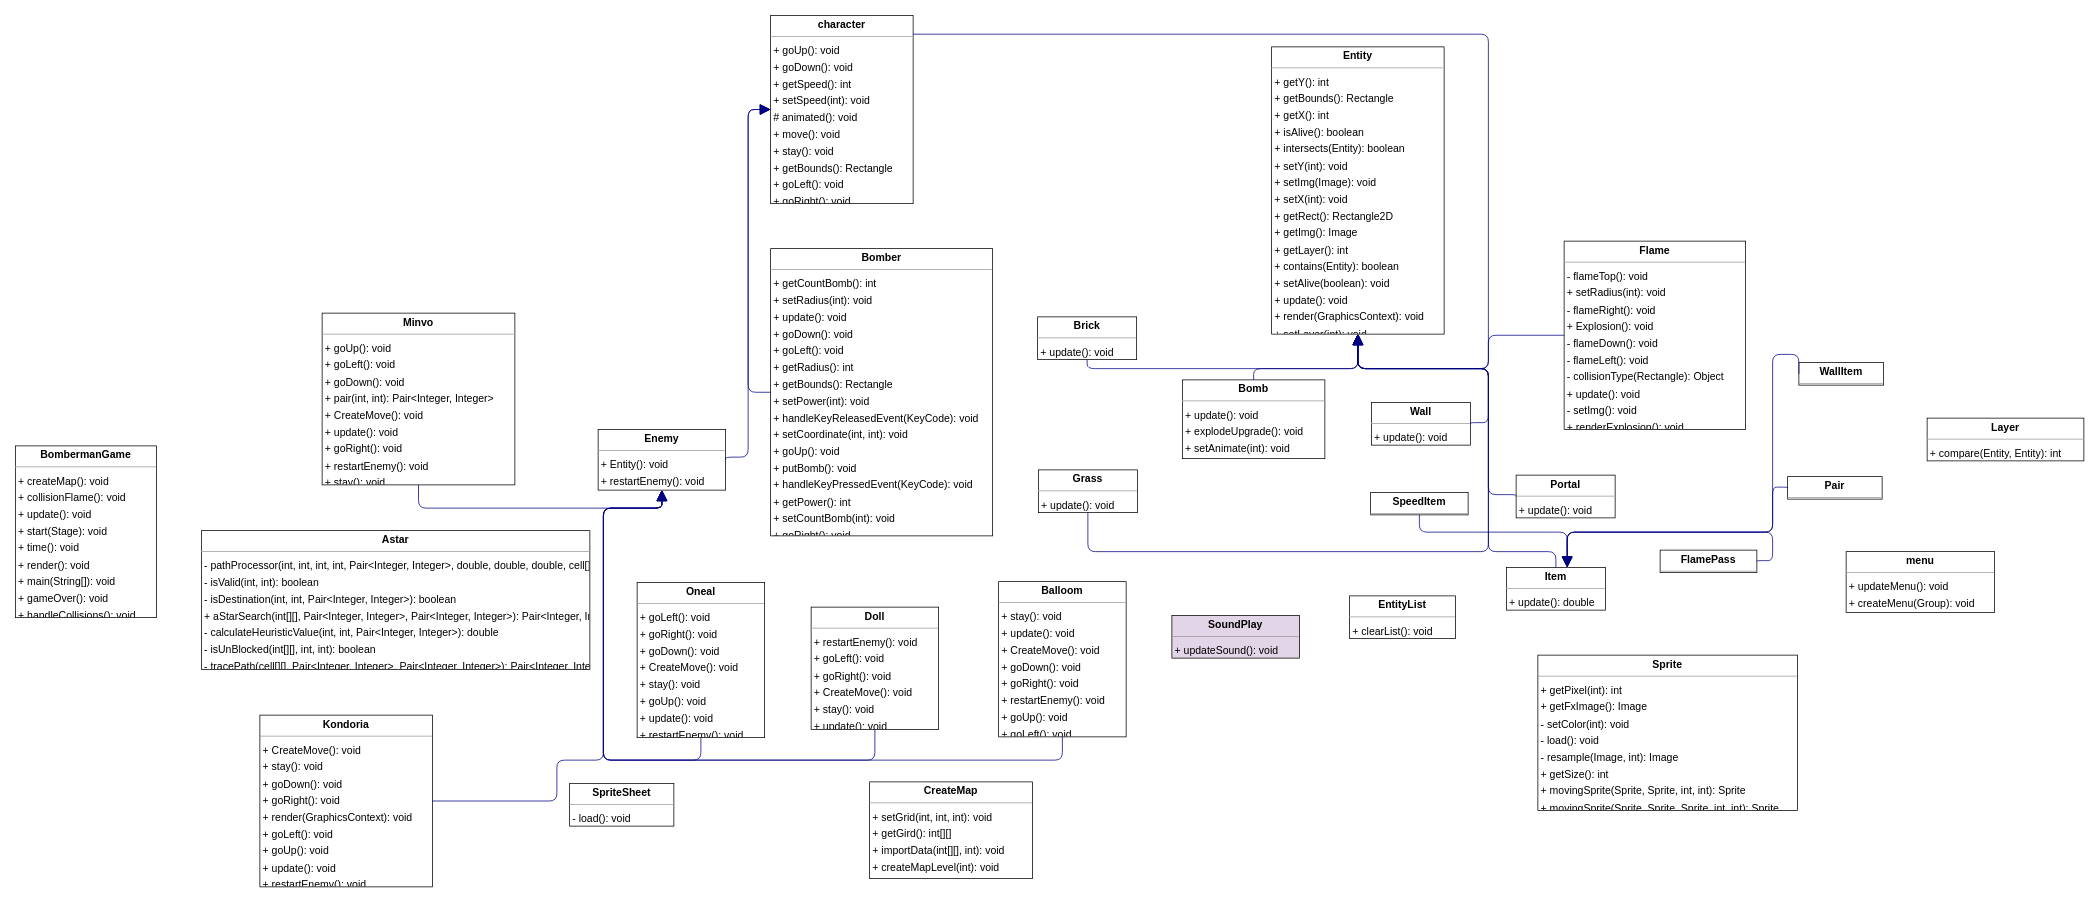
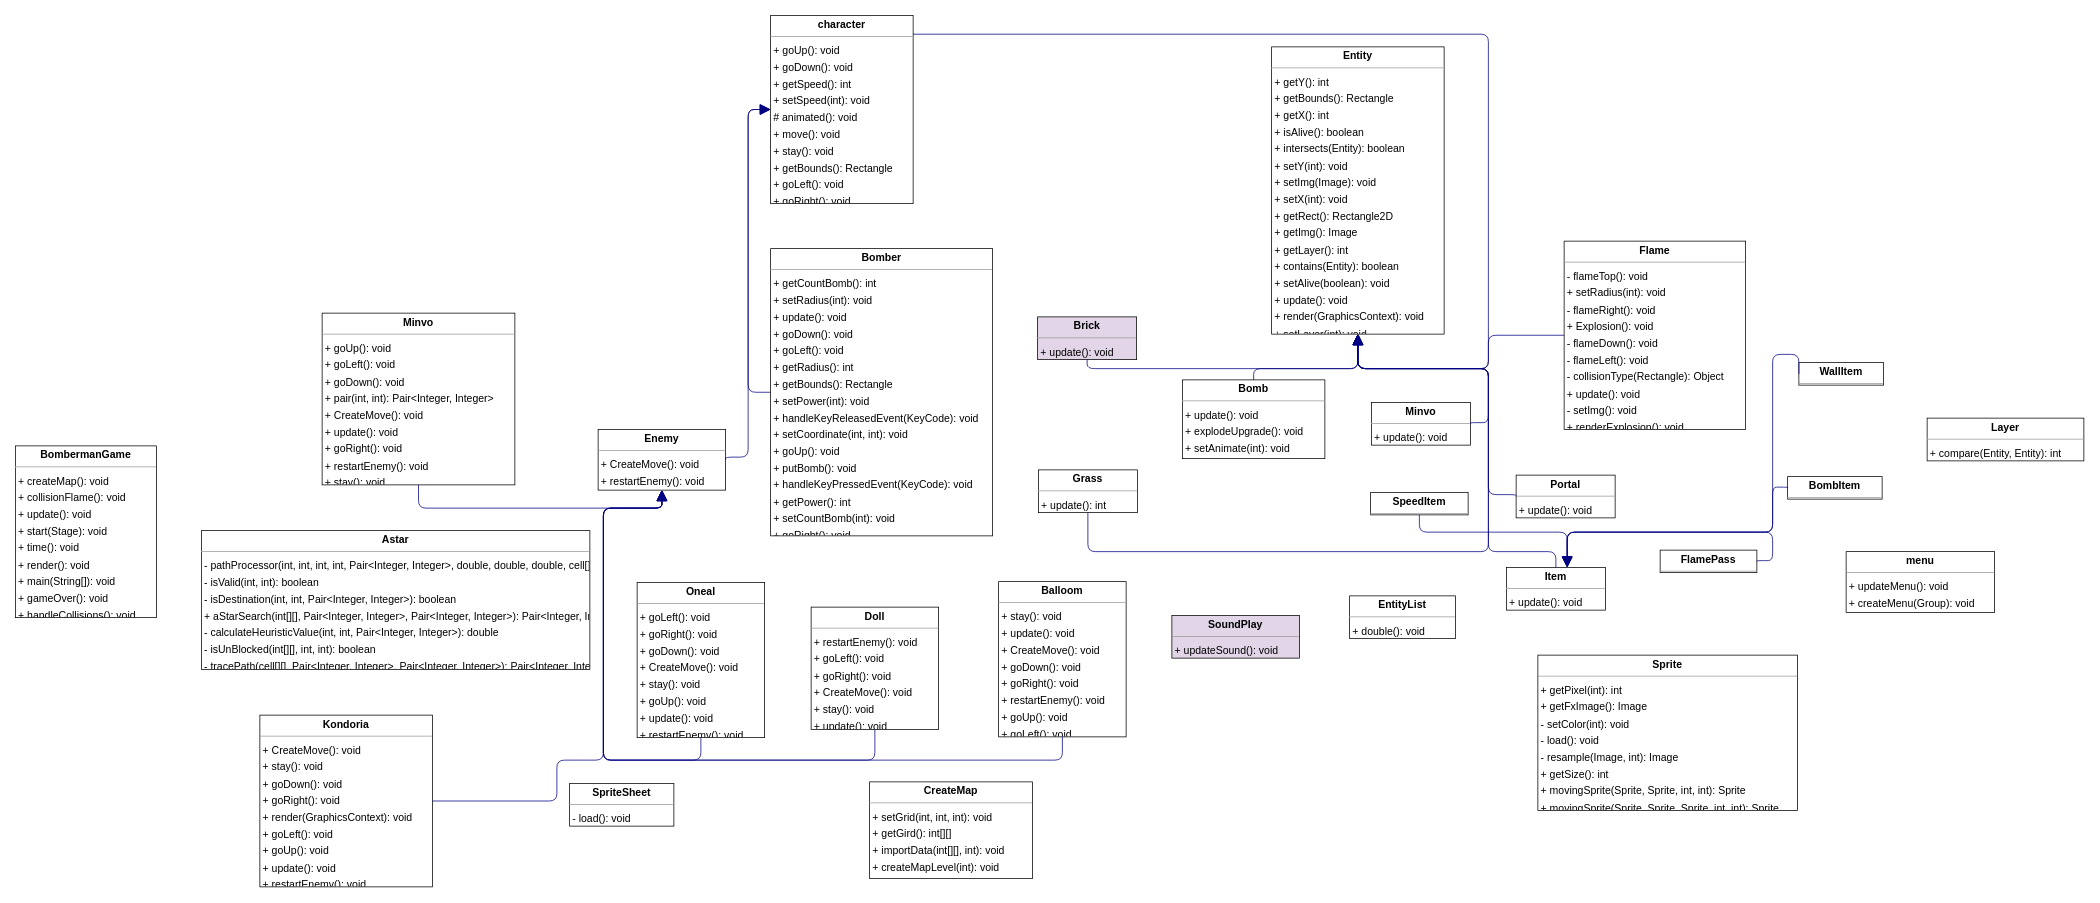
(1087, 338) -> (1087, 338)
(1413, 415) -> (1413, 415)
(657, 448) -> (657, 448)
(1080, 482) -> (1077, 482)
(1798, 483) -> (1811, 483)
(1554, 580) -> (1548, 580)
(1397, 608) -> (1390, 608)
